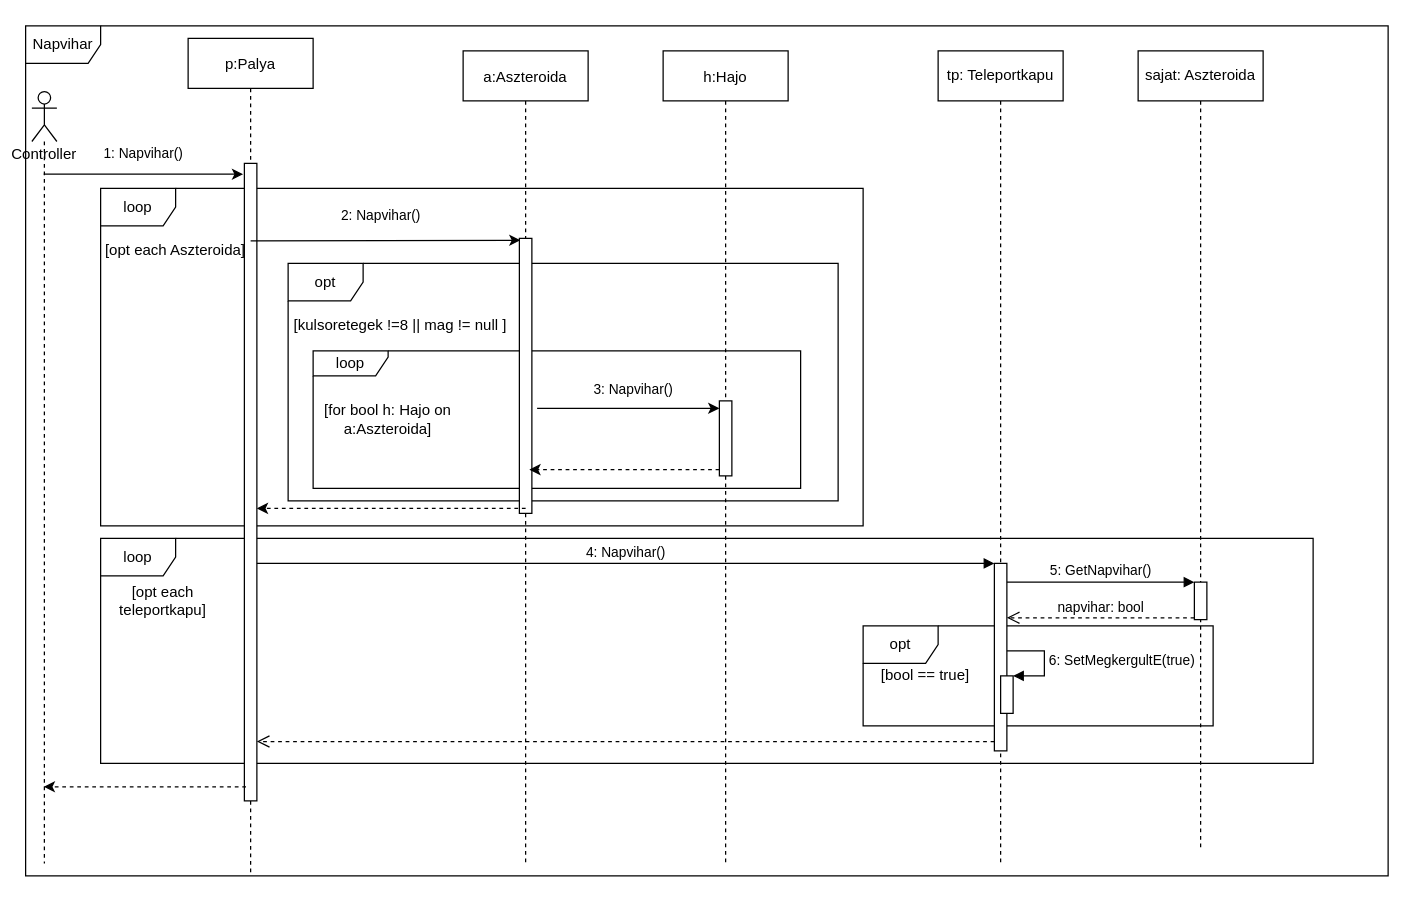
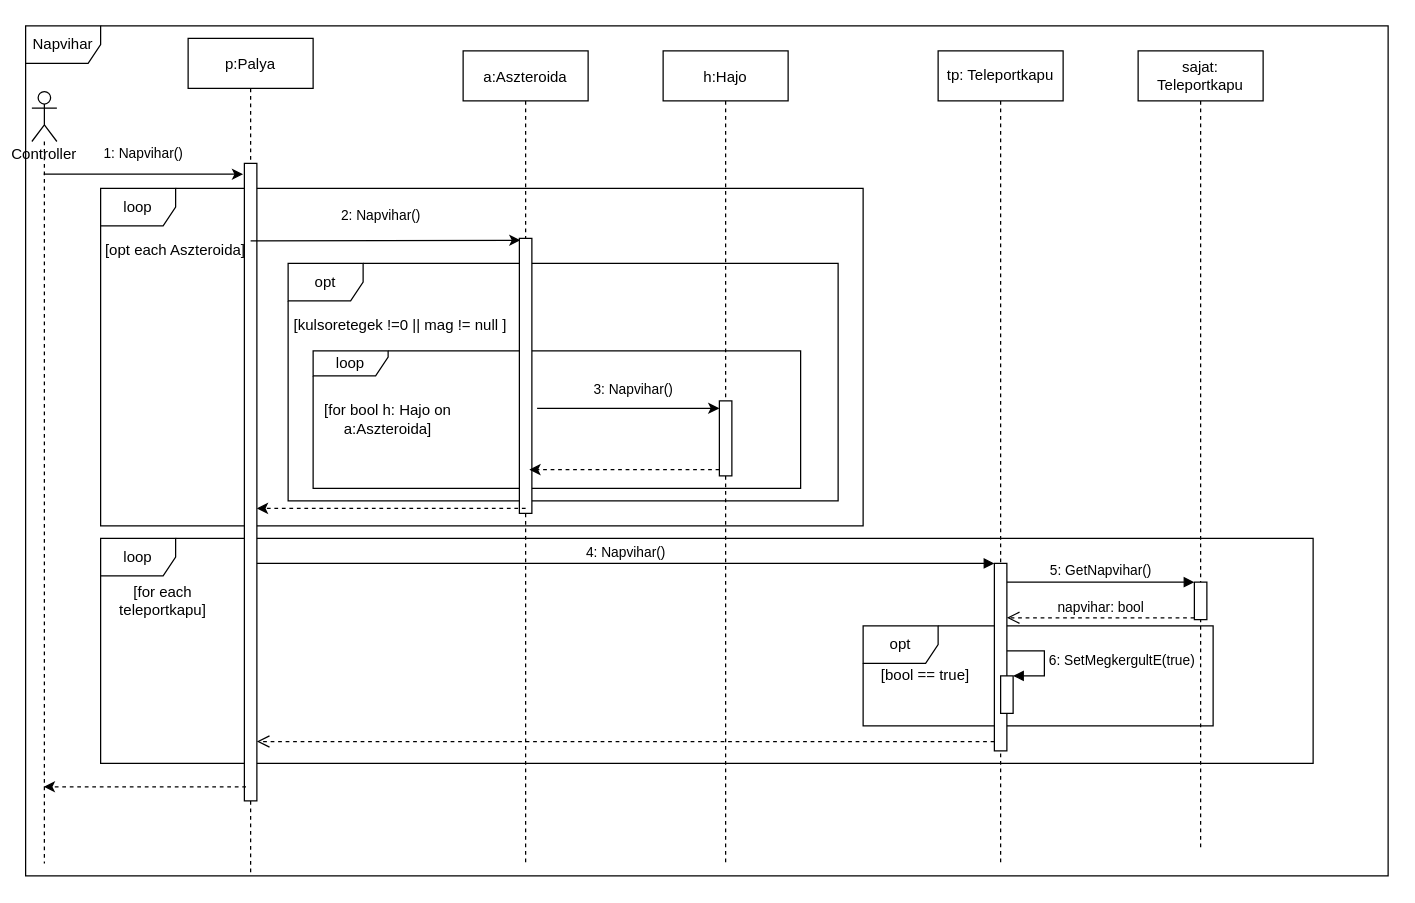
(1201, 76) -> (1201, 76)
(401, 326) -> (401, 326)
(163, 601) -> (163, 601)
